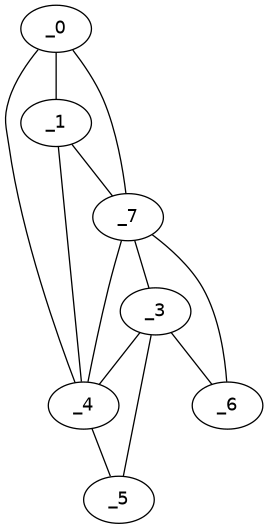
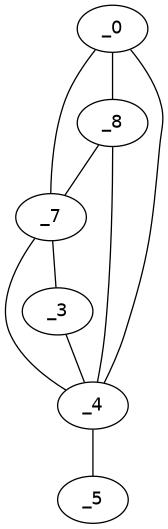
(56, 123) -> (113, 123)
(137, 406) -> none
(228, 406) -> none
